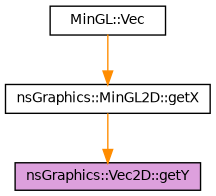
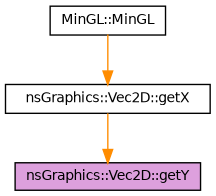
(108, 21) -> (108, 21)
(108, 99) -> (108, 99)
